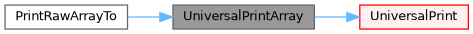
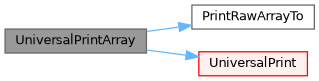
(144, 17) -> (163, 29)
